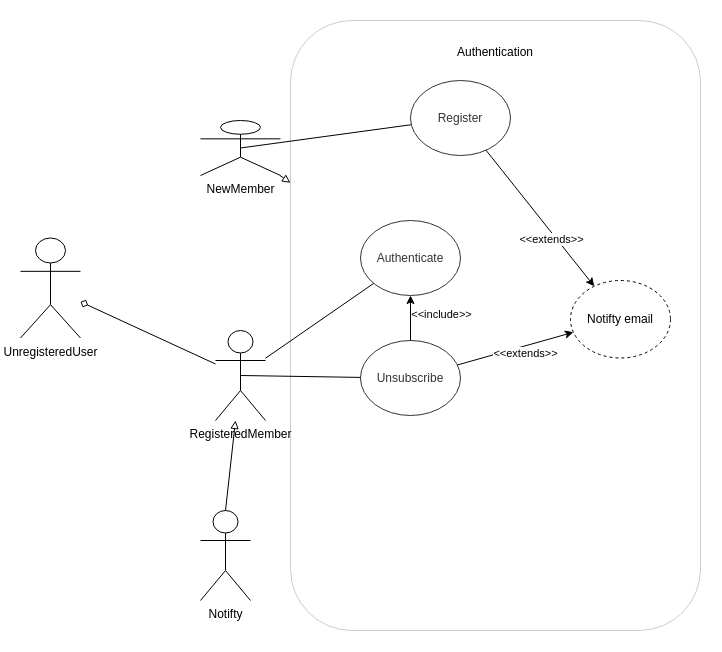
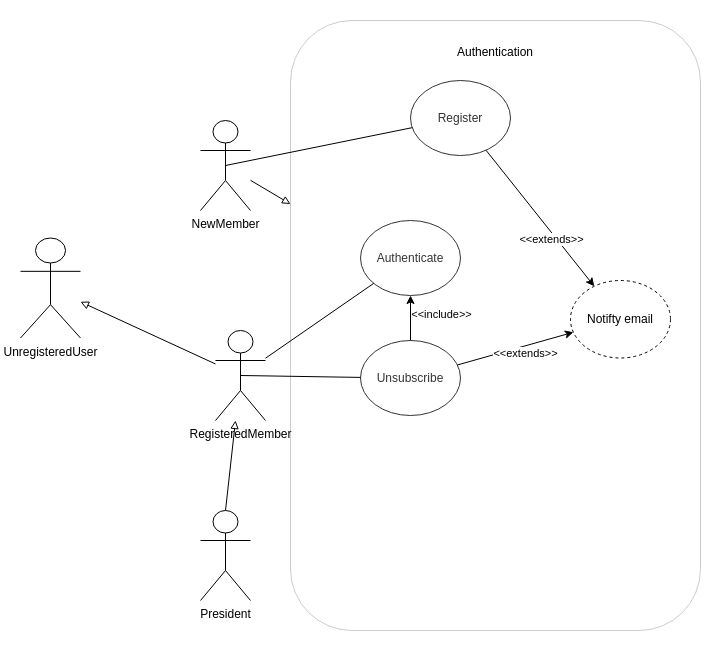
(241, 148) -> (226, 166)
(89, 306) -> (89, 306)
(226, 615) -> (226, 615)
